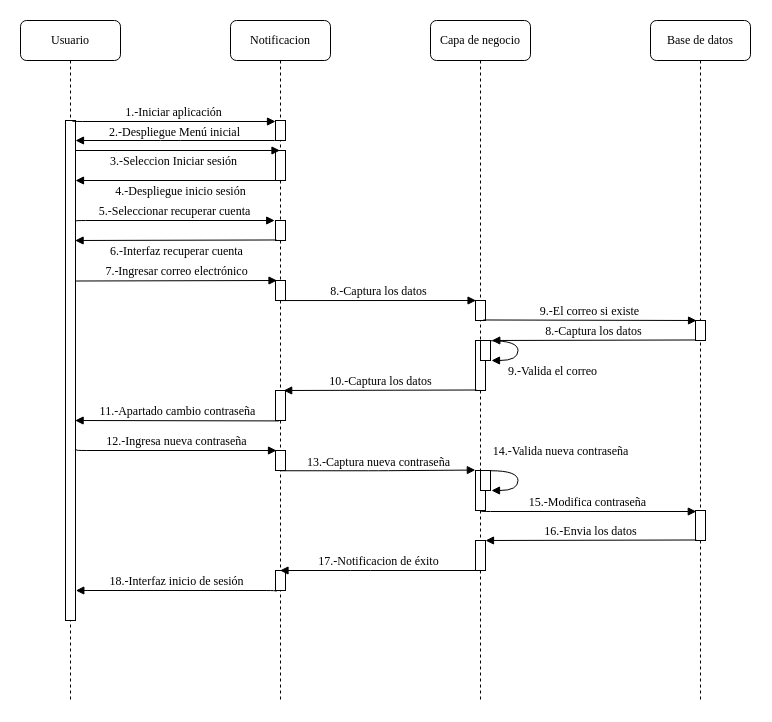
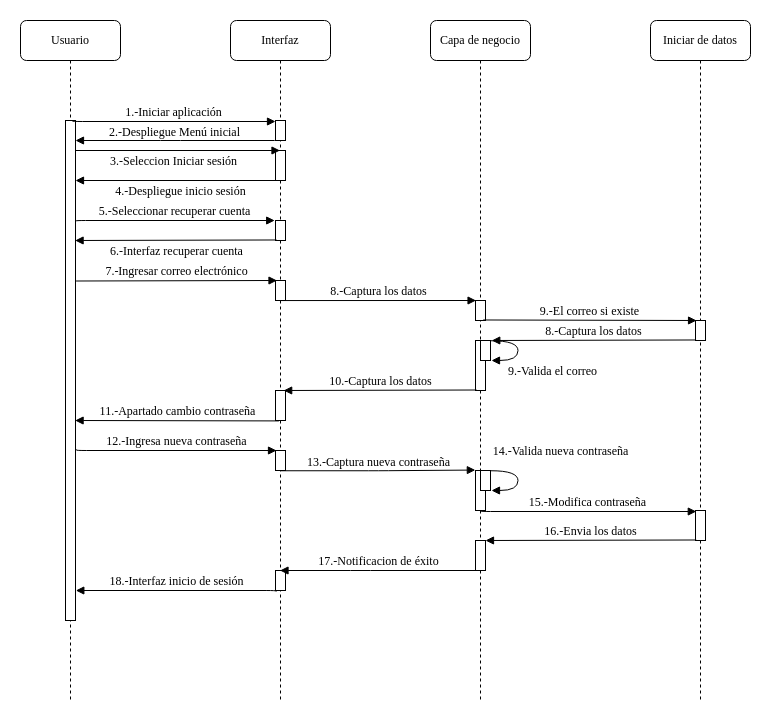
(281, 41) -> (281, 41)
(701, 41) -> (701, 41)
